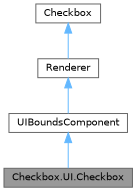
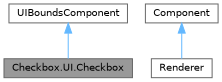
(68, 13) -> (182, 13)
(68, 101) -> none
